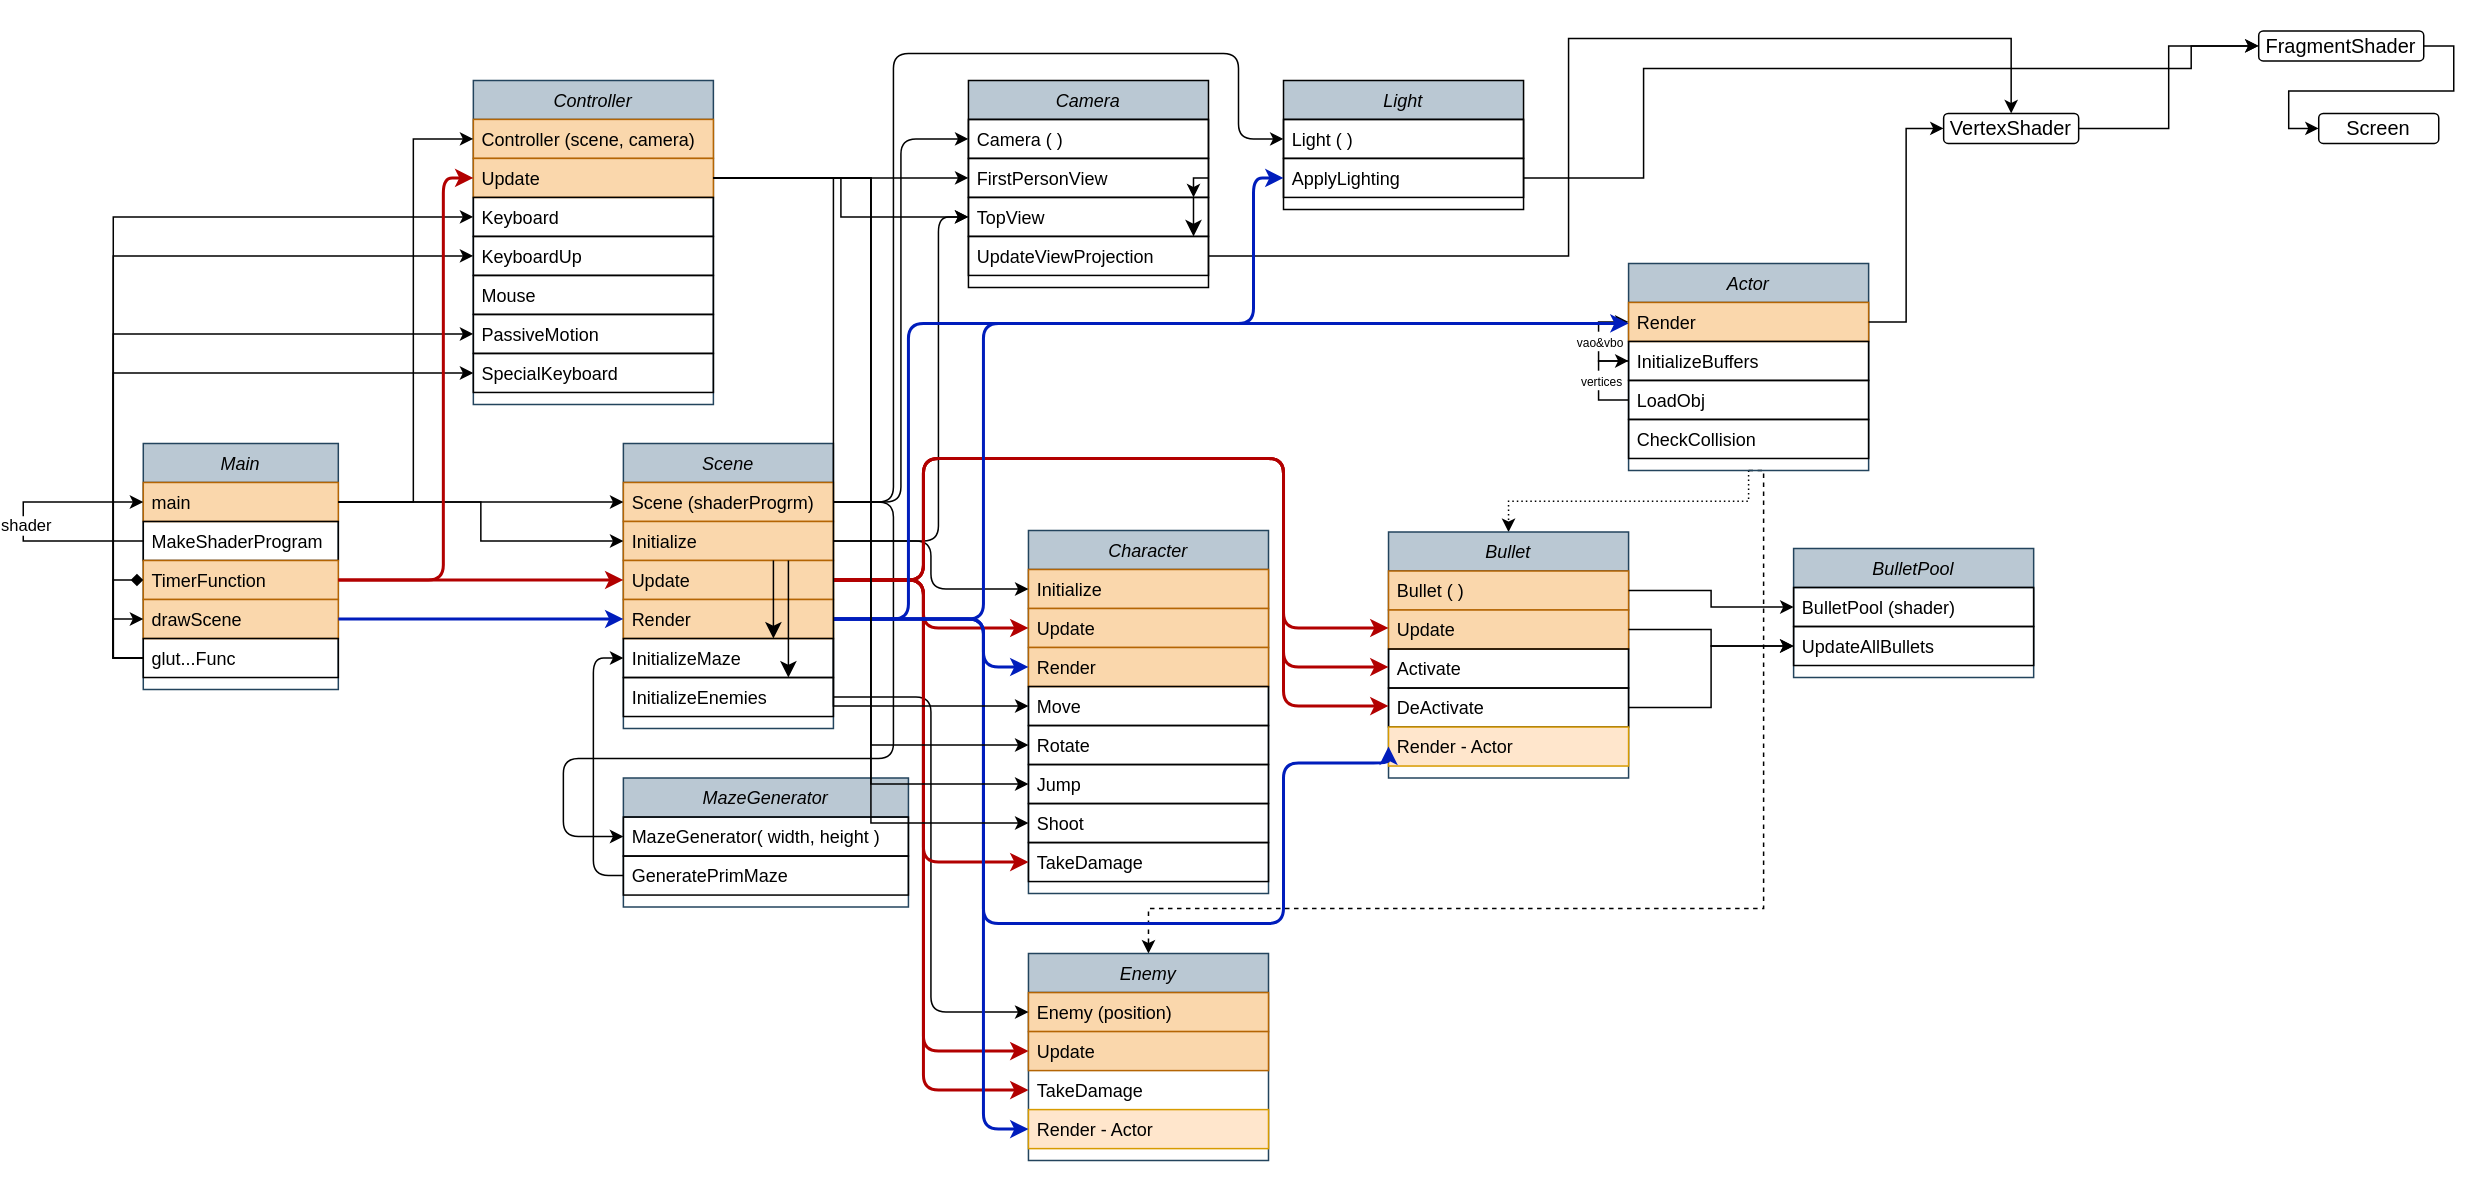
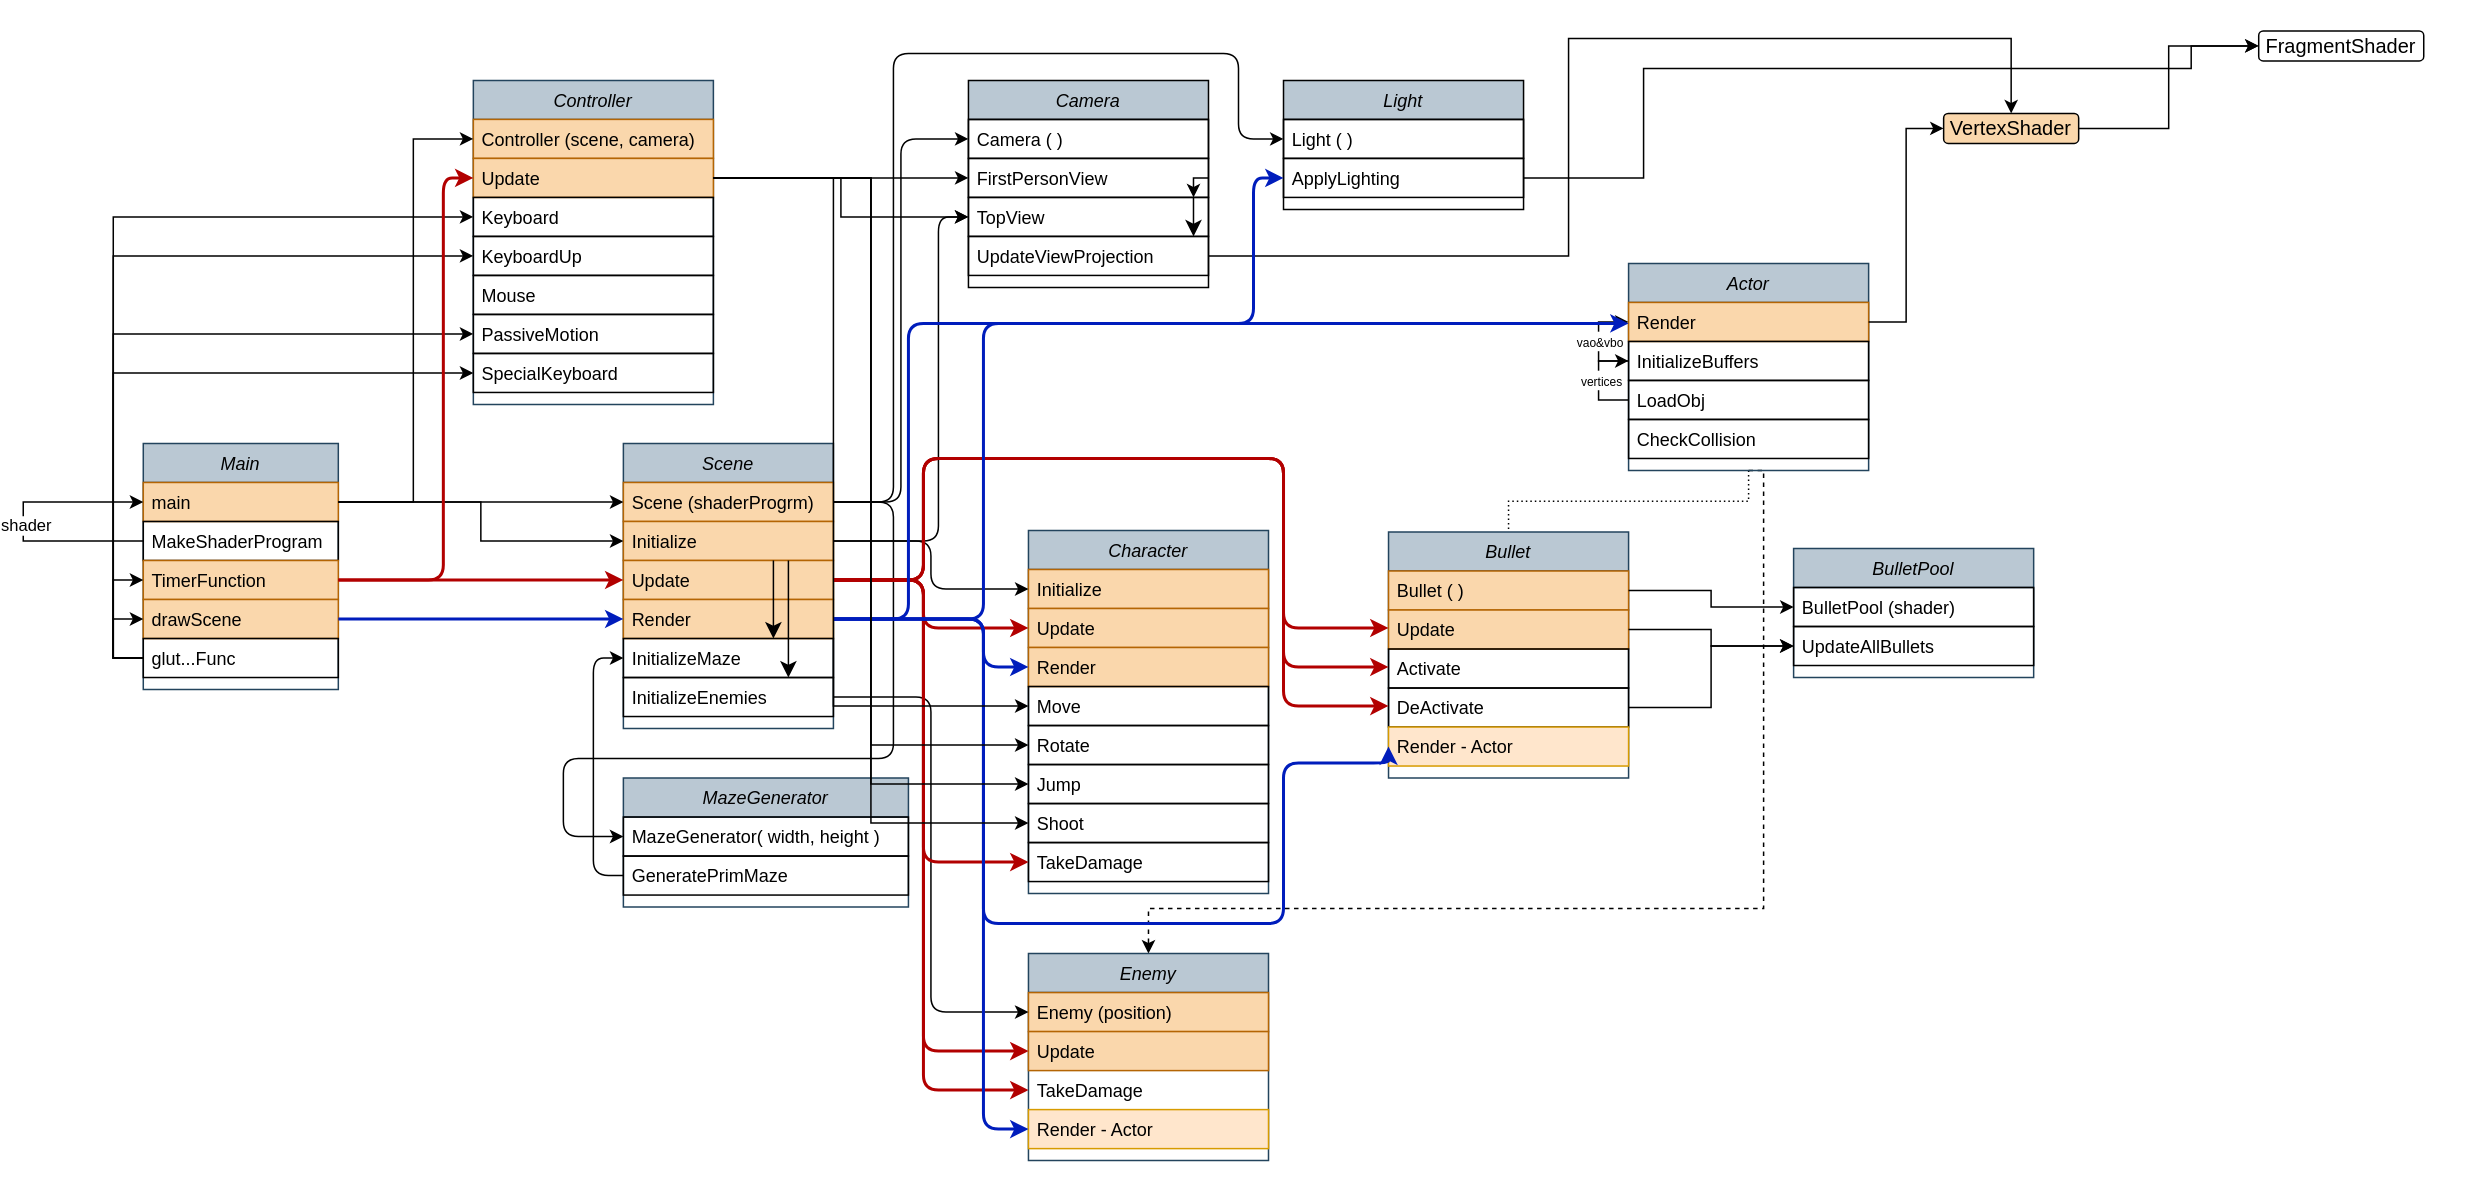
(2380, 91) -> none
(2011, 128) -> (2011, 128)
(2378, 128) -> none
(1508, 520) -> (1508, 526)
(131, 580) -> (132, 580)
